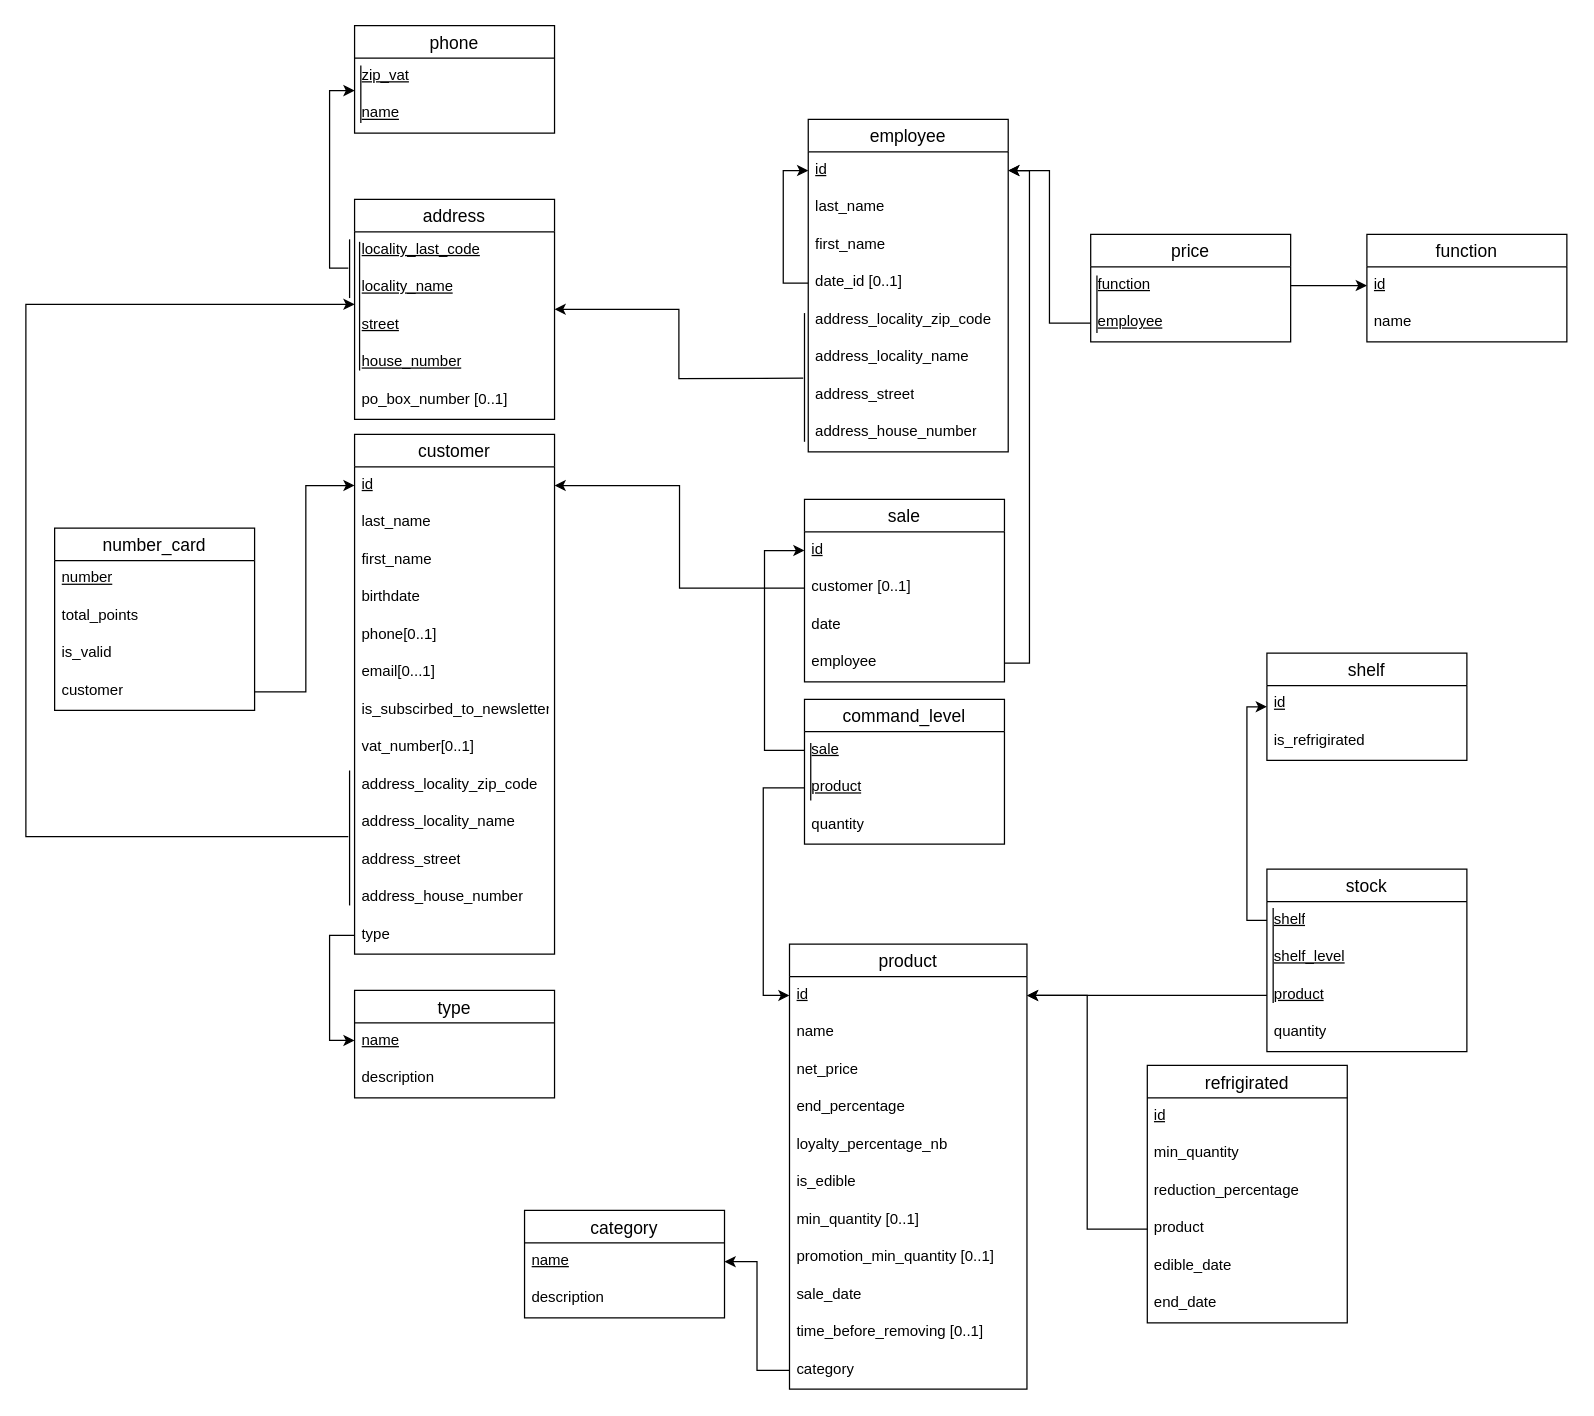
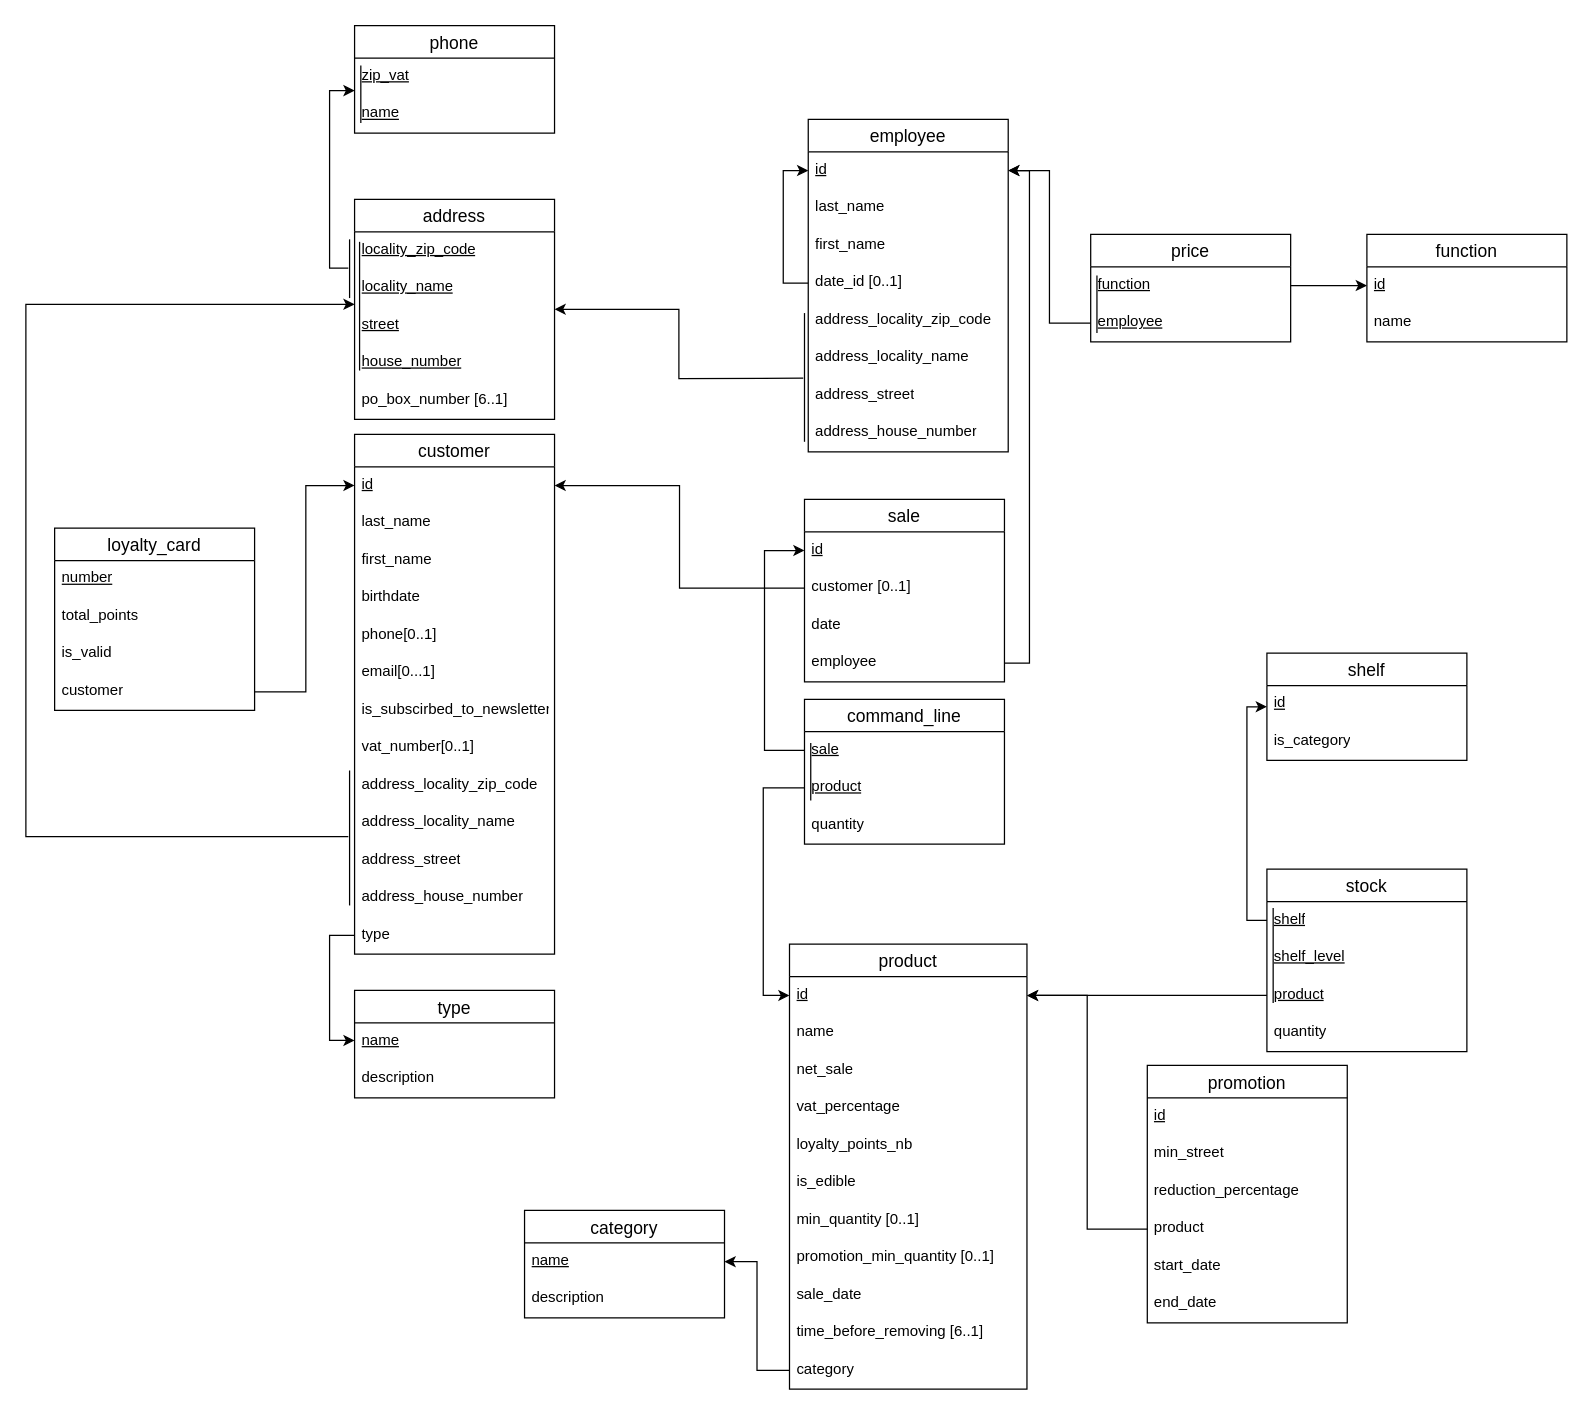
(430, 250) -> (425, 250)
(440, 400) -> (440, 400)
(154, 545) -> (154, 545)
(904, 717) -> (904, 717)
(1332, 741) -> (1319, 741)
(833, 1070) -> (829, 1070)
(1247, 1083) -> (1247, 1083)
(856, 1107) -> (856, 1107)
(881, 1145) -> (862, 1145)
(1201, 1153) -> (1194, 1153)
(1197, 1266) -> (1196, 1266)
(901, 1332) -> (901, 1332)
